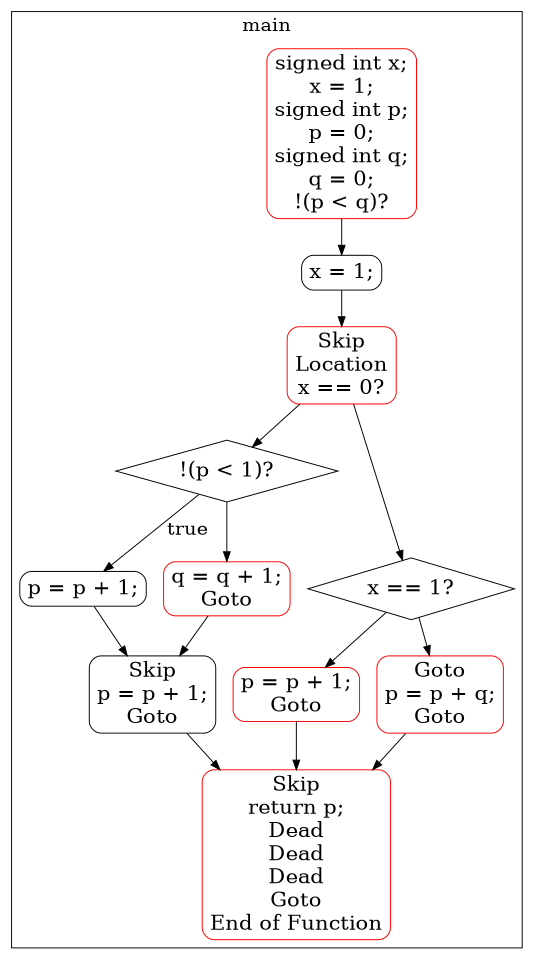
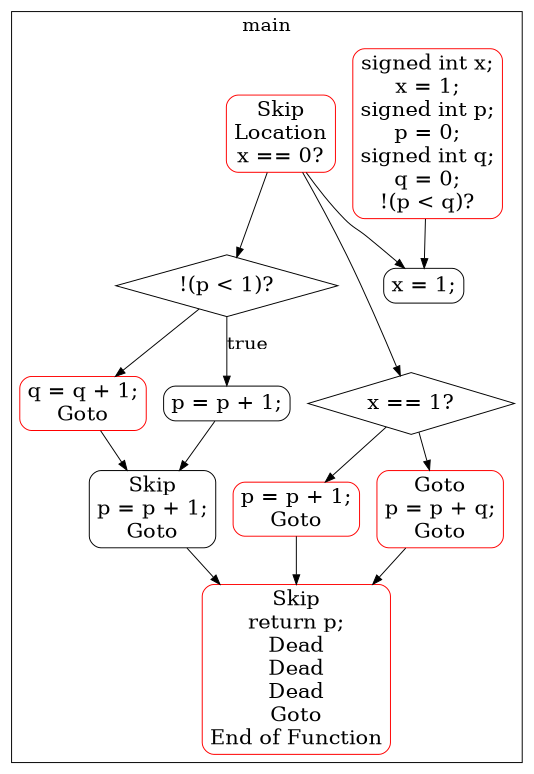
(342, 303) -> (347, 222)
